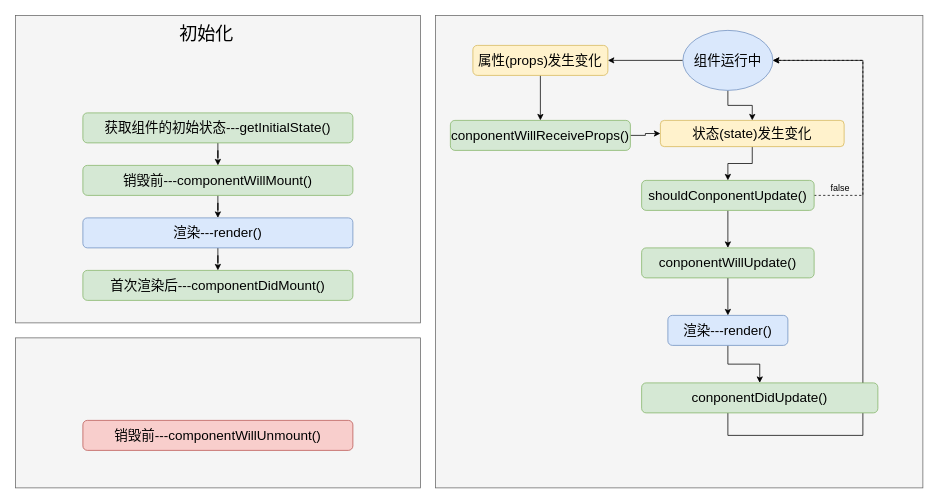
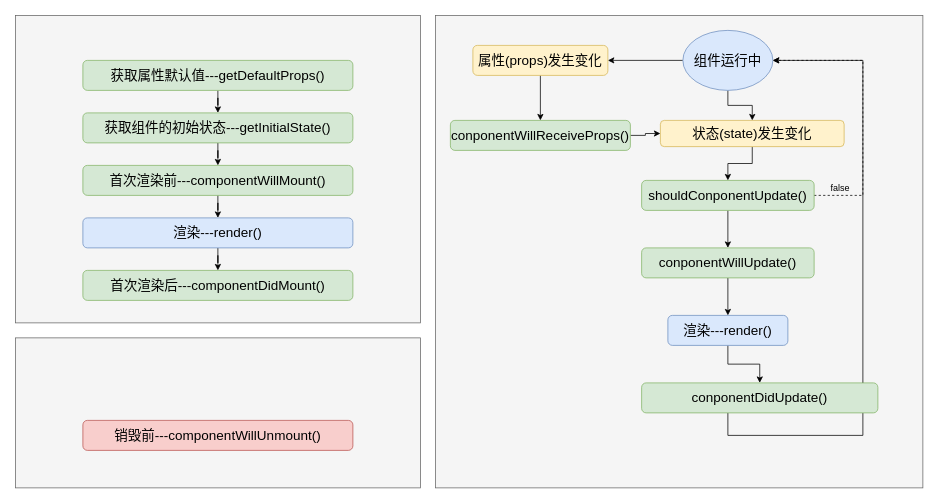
(207, 34) -> none
none -> (218, 75)
none -> (218, 102)
(218, 180) -> (218, 180)
